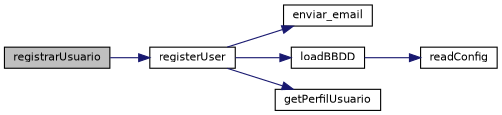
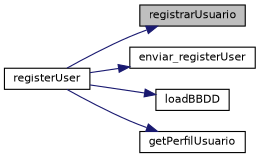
(328, 16) -> (193, 58)
(124, 58) -> (106, 48)
(459, 58) -> none
